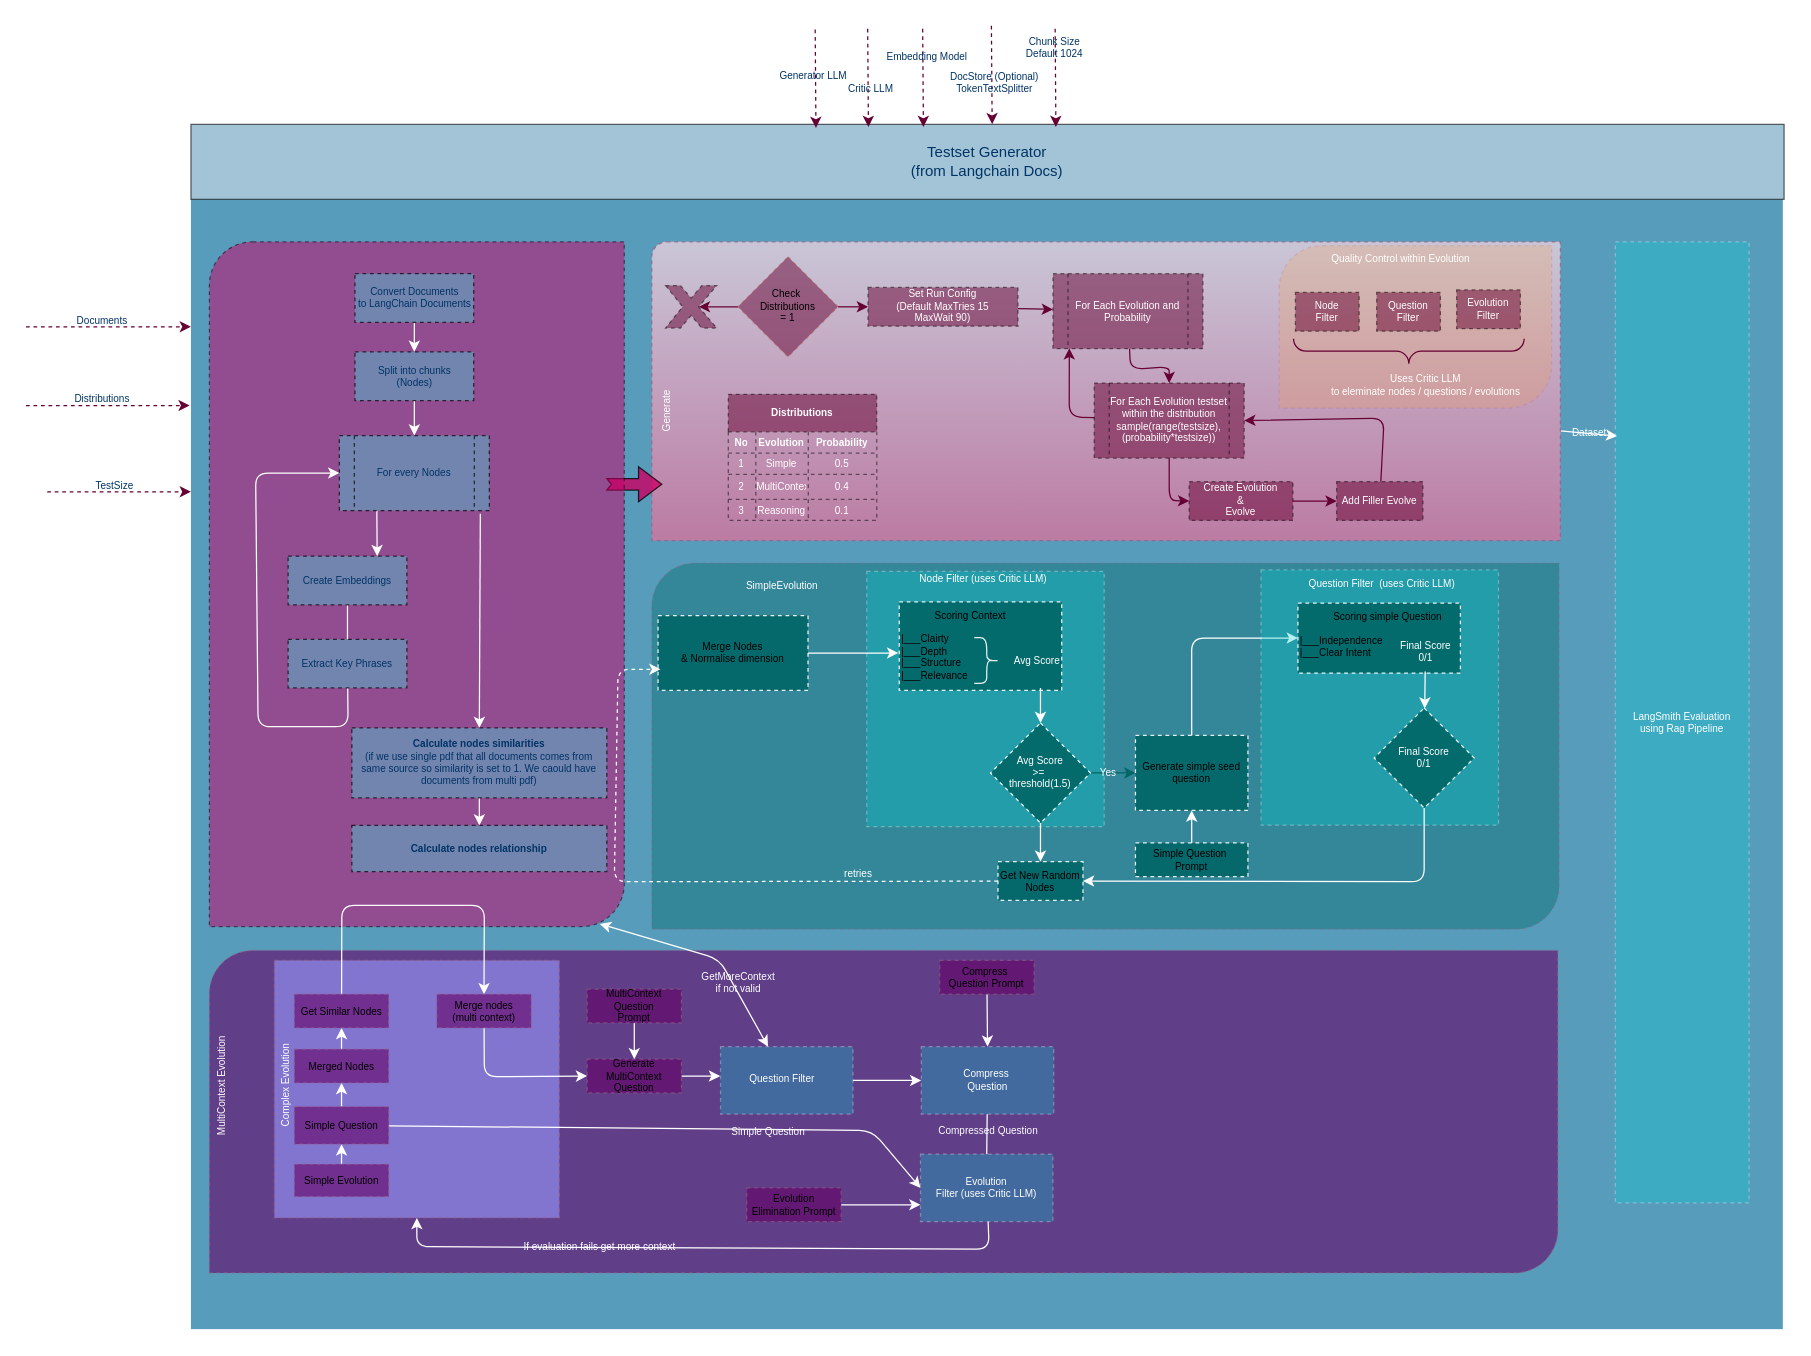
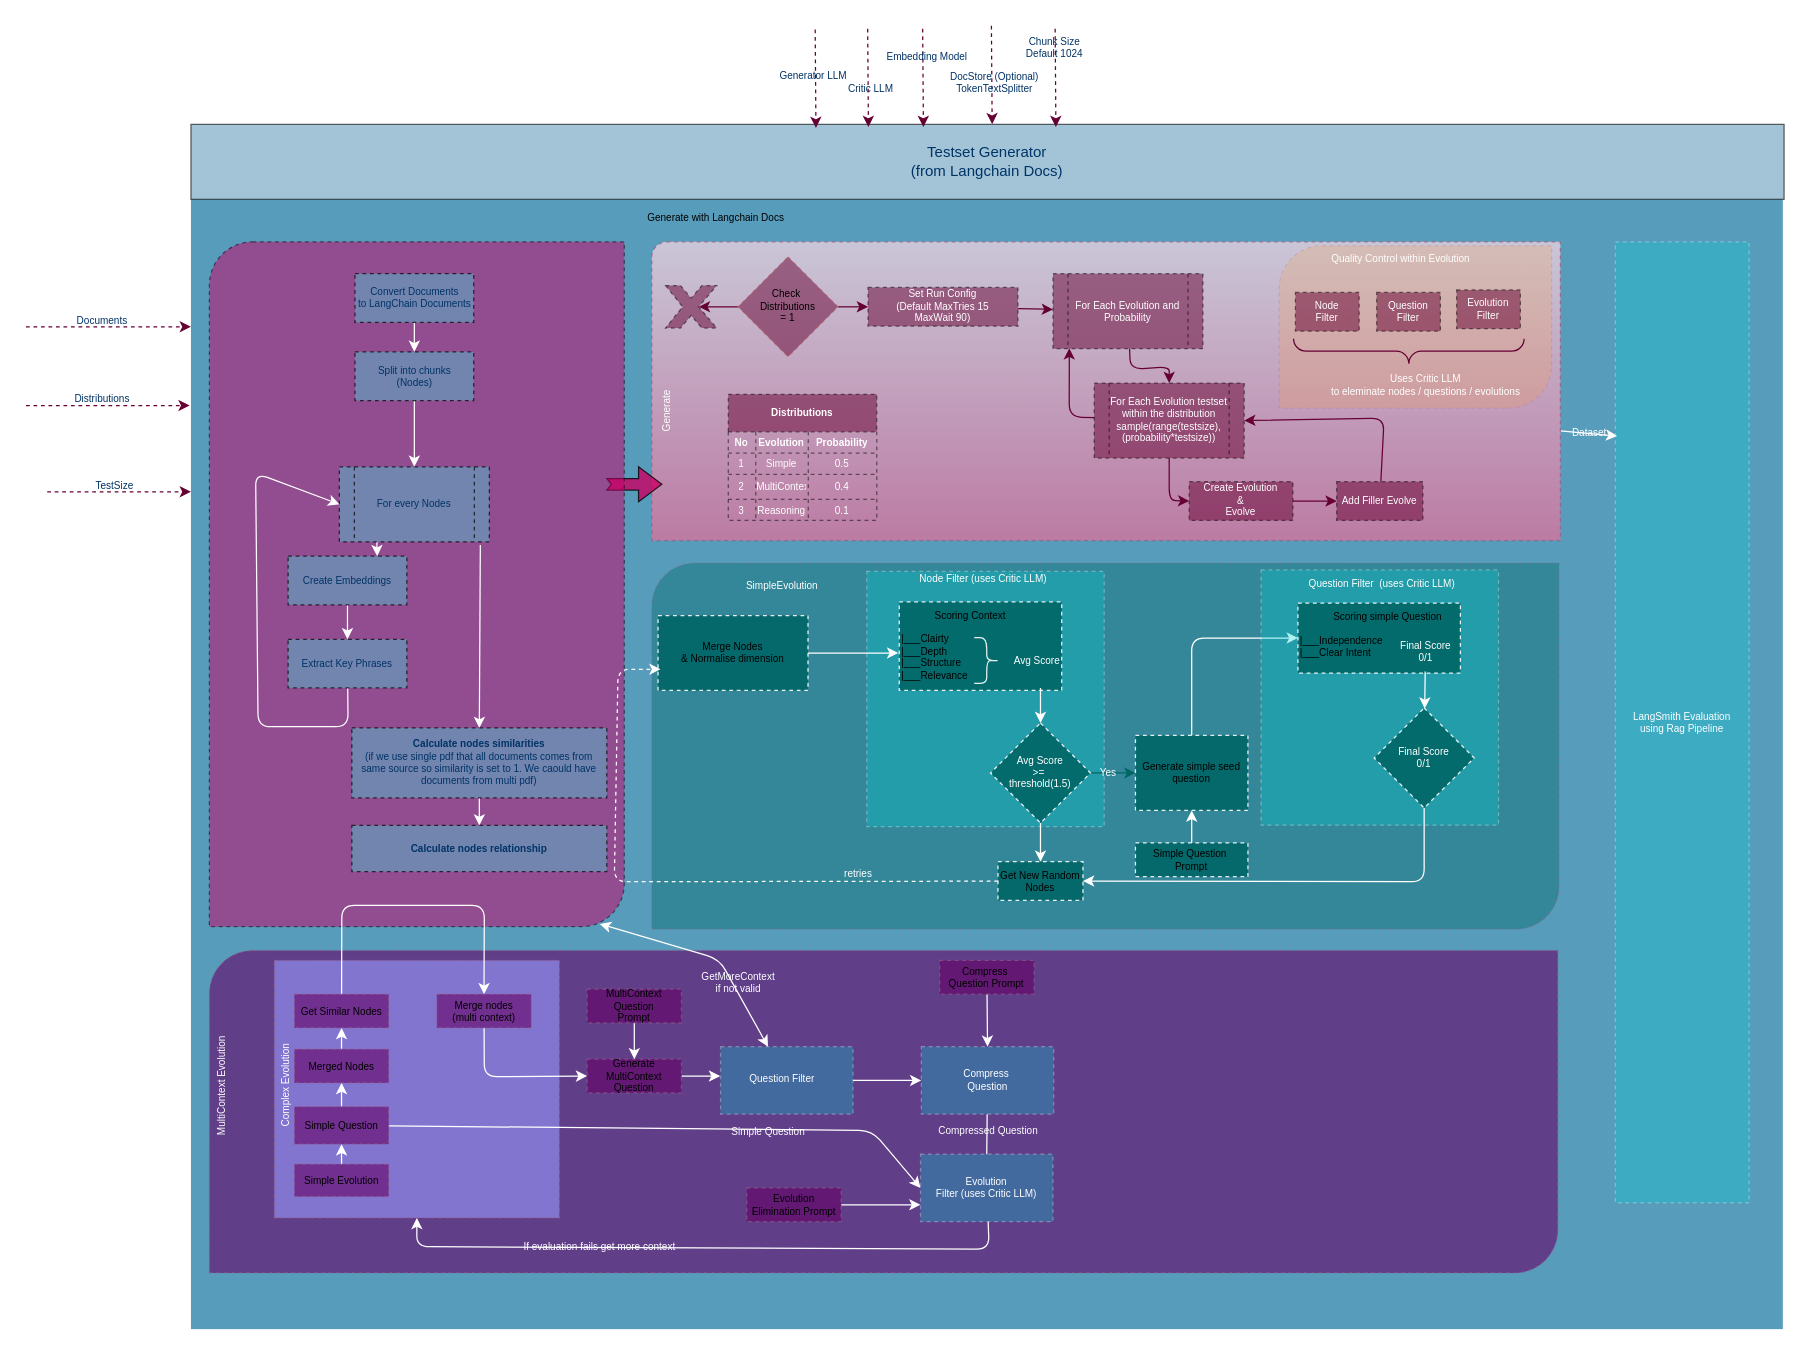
none -> (715, 218)
(414, 473) -> (414, 504)
(348, 632) -> (348, 629)
